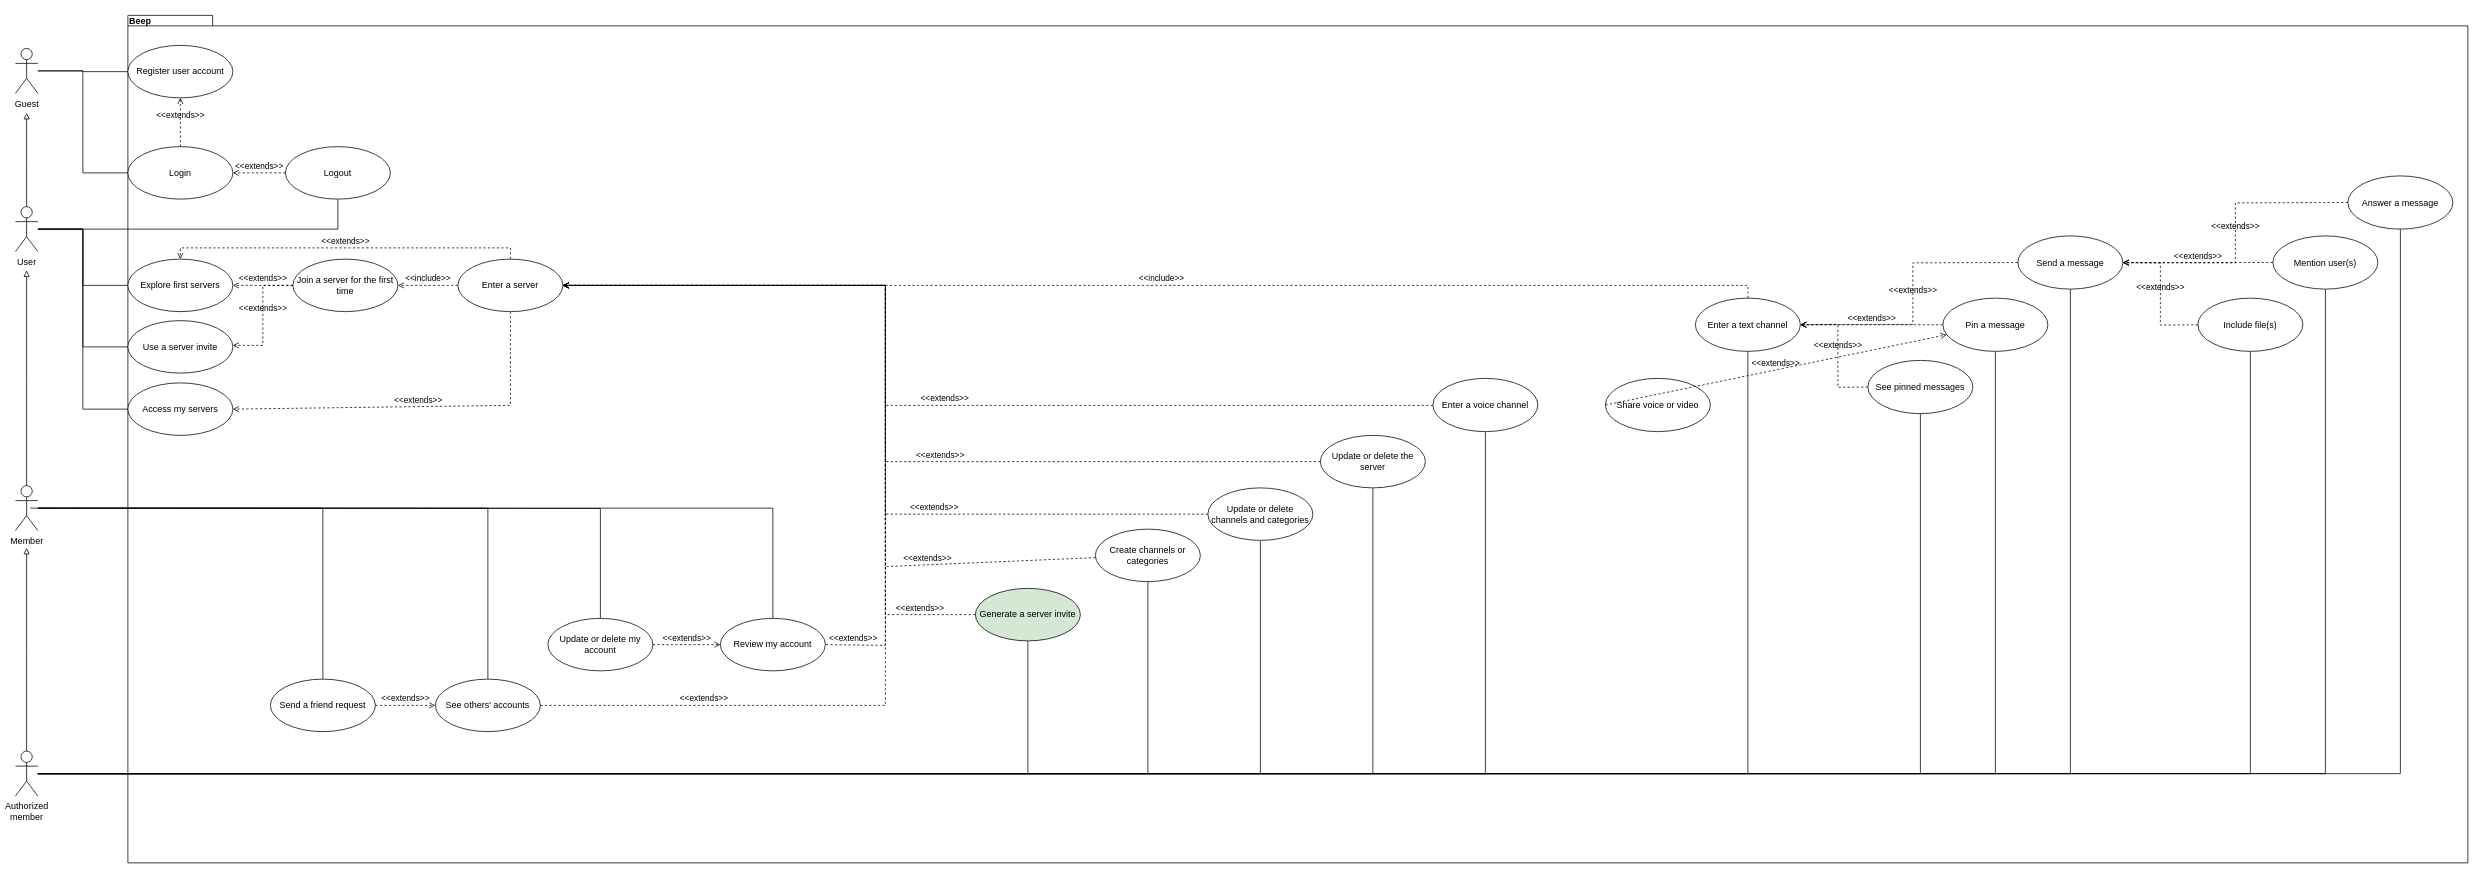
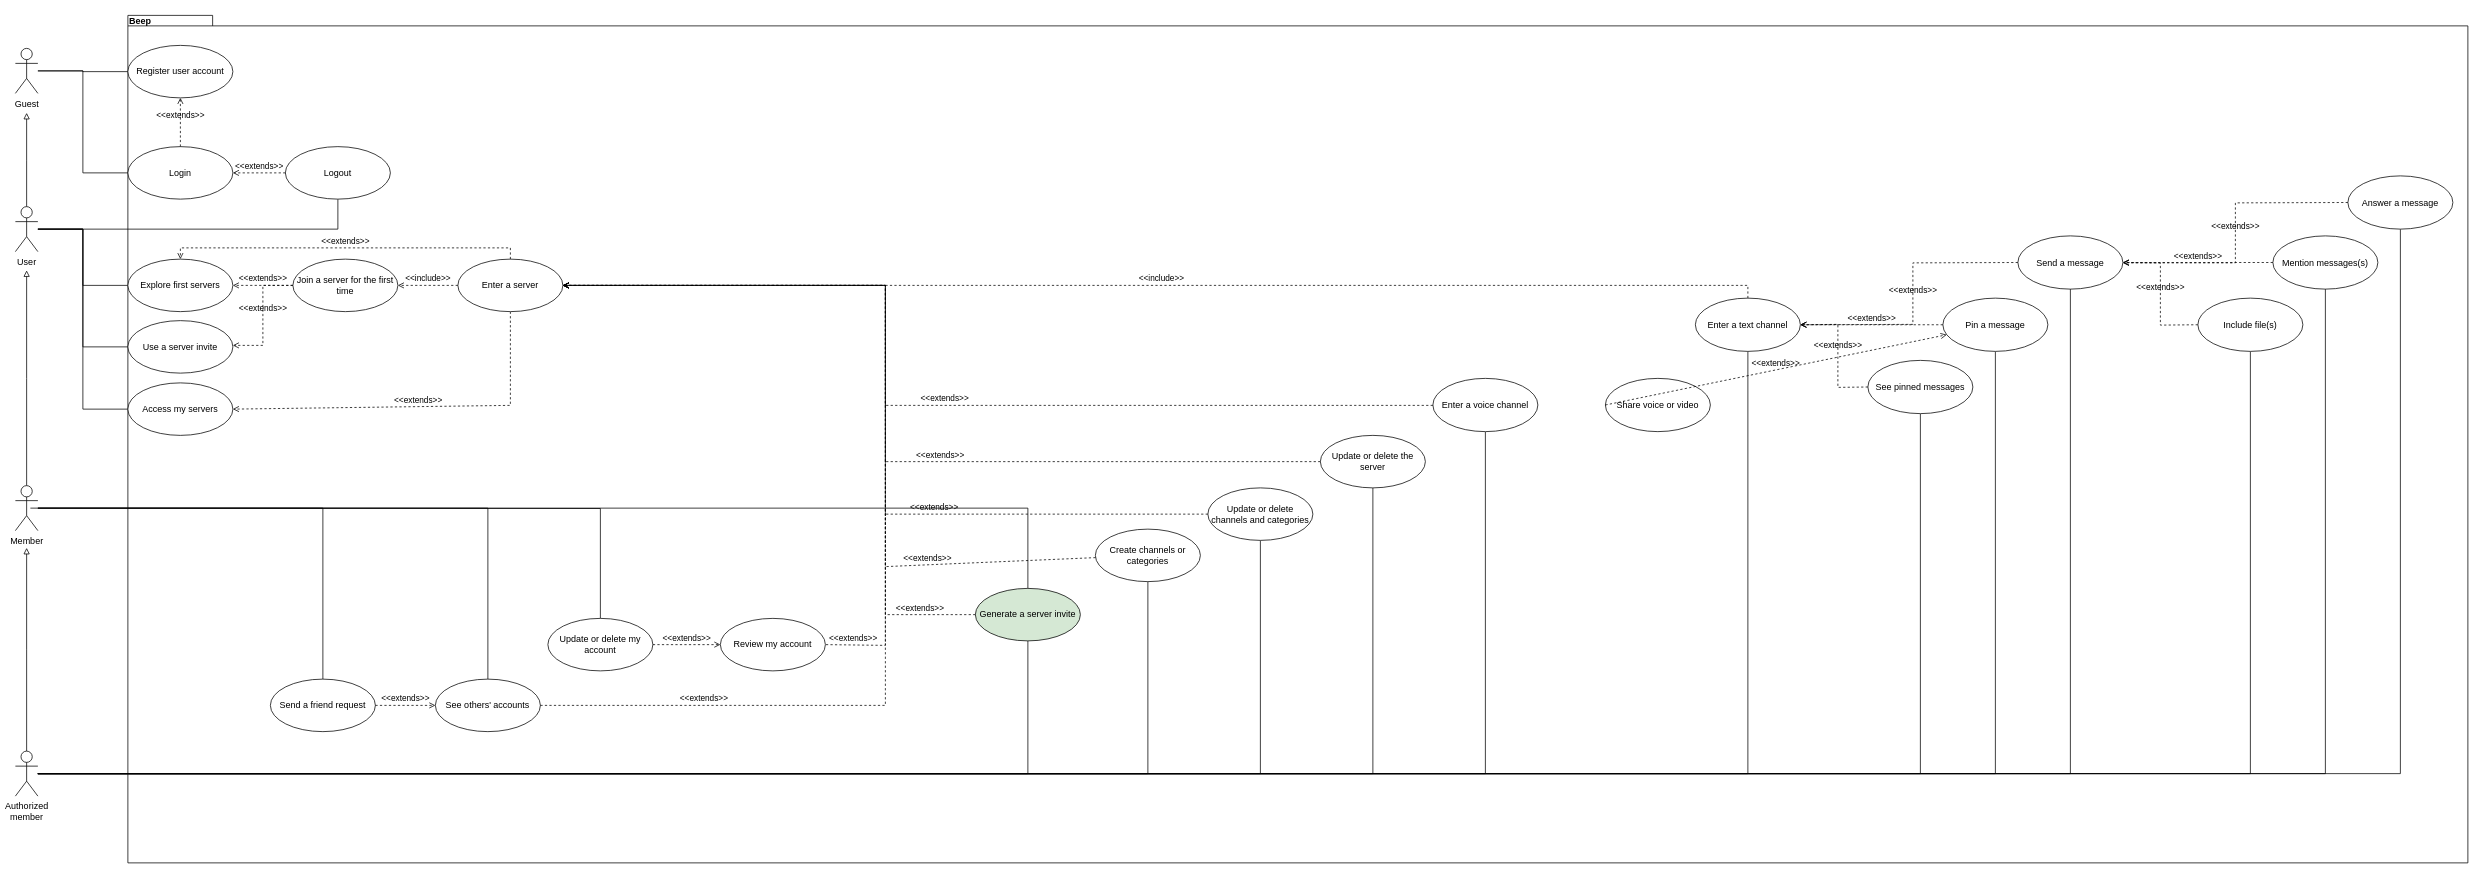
(2325, 263) -> (2325, 263)
(773, 561) -> (939, 508)
